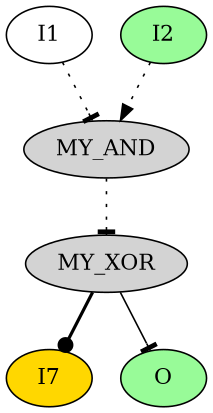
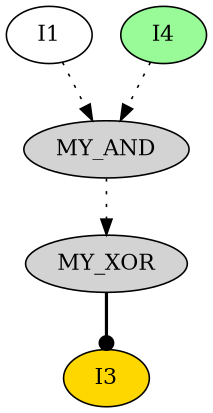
(164, 35) -> (164, 35)
(76, 88) -> (74, 84)
(106, 203) -> (106, 199)
(49, 378) -> (106, 378)
(164, 378) -> none
